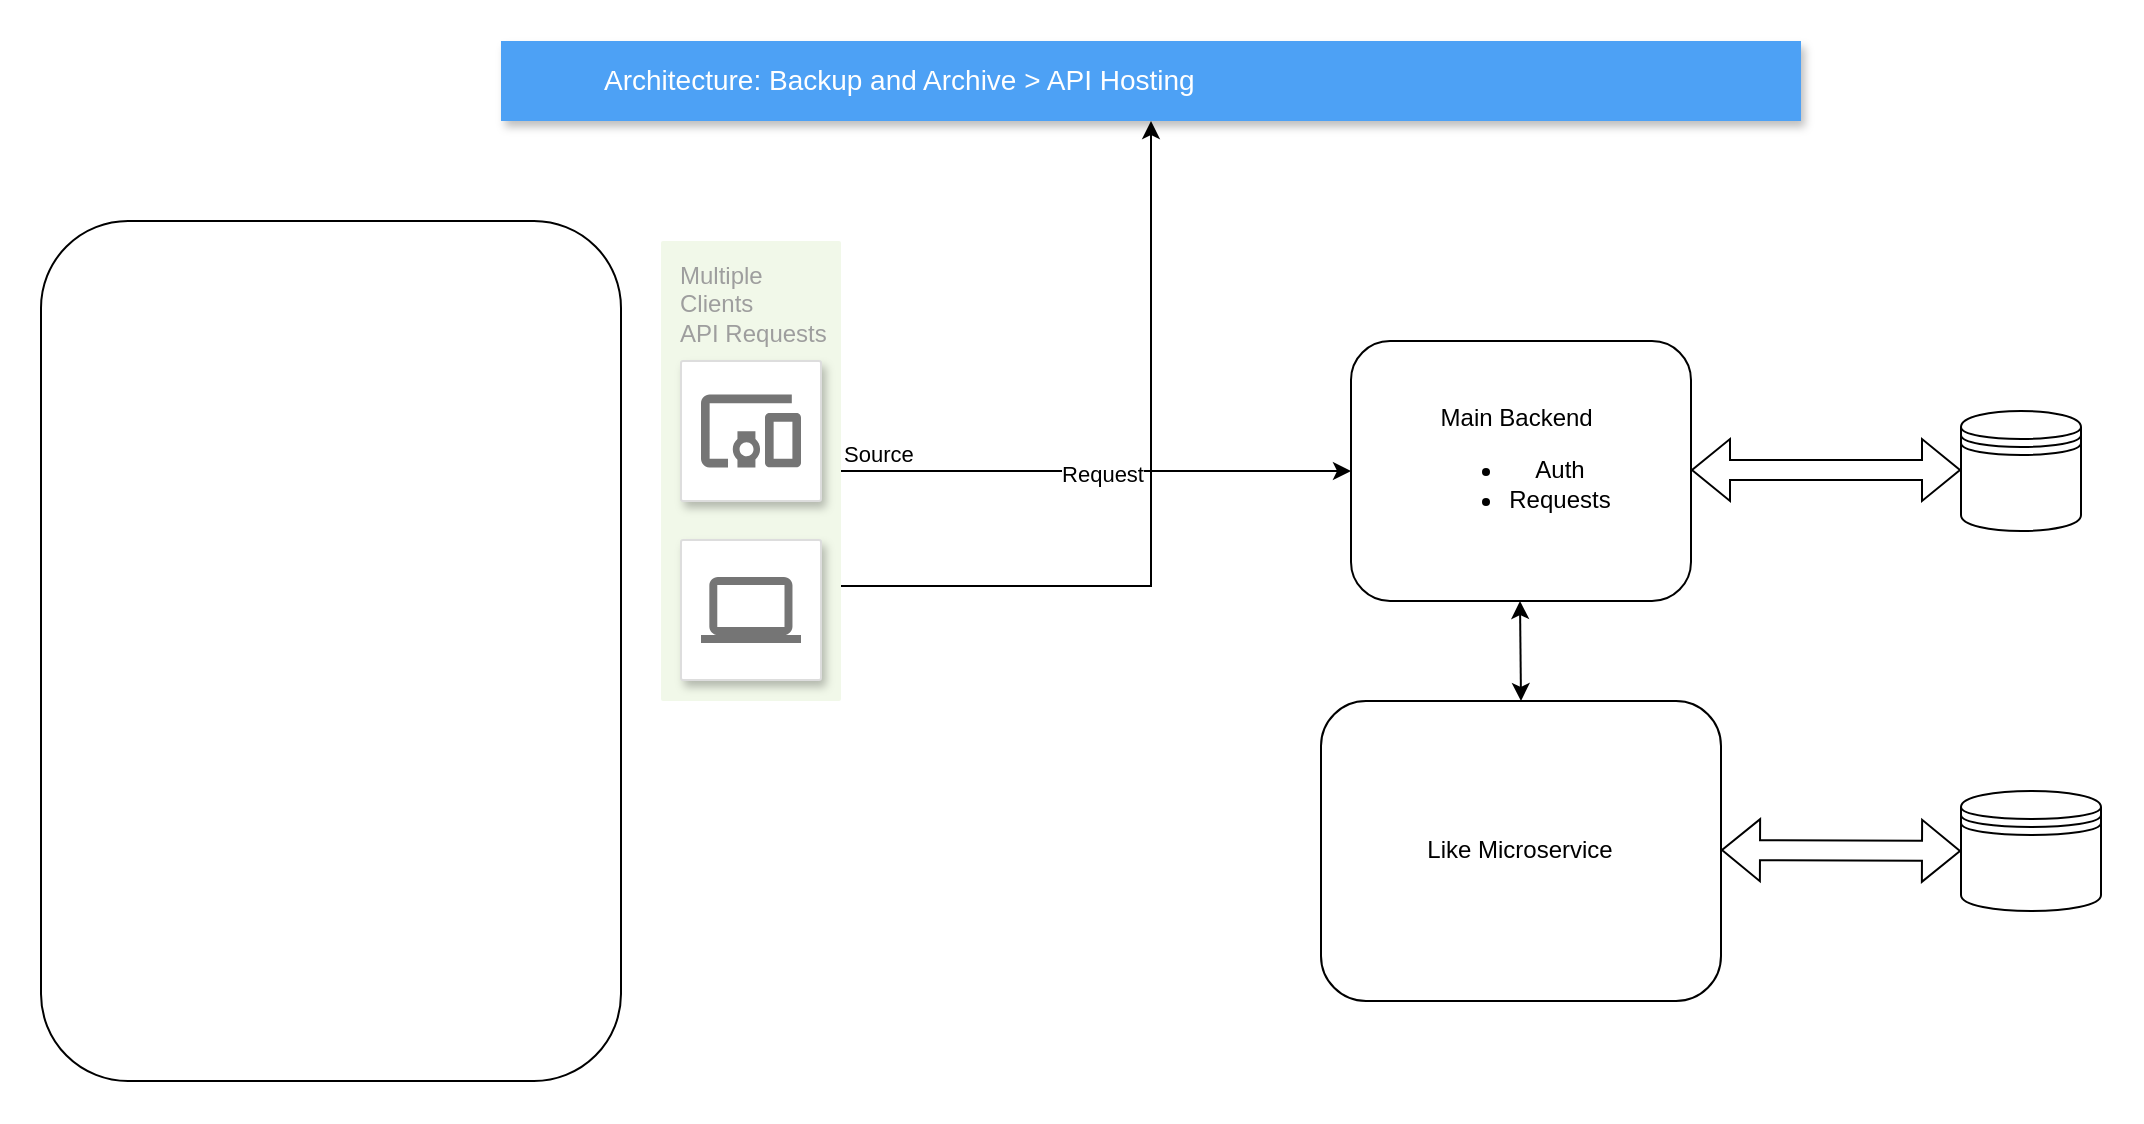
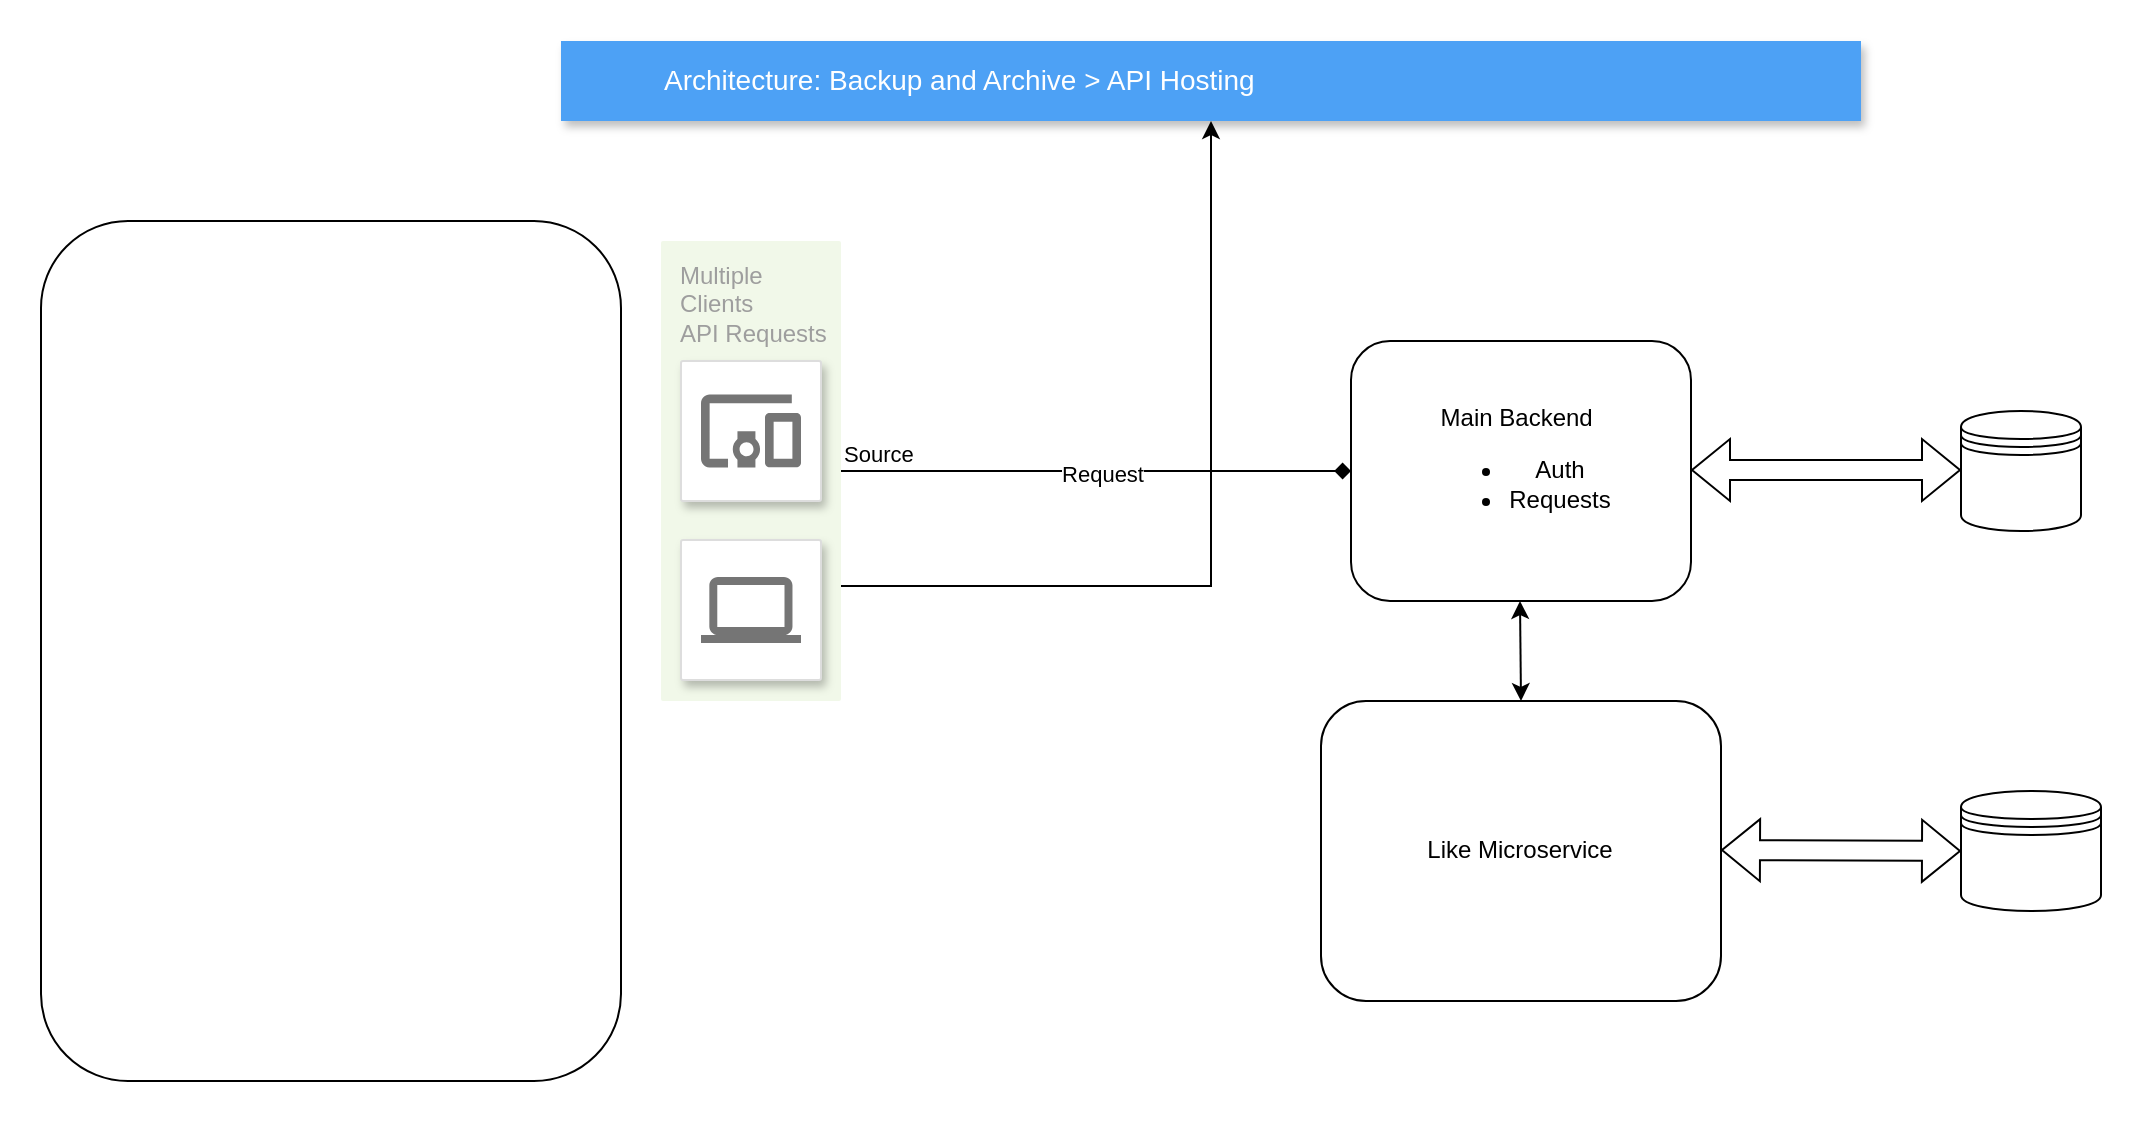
(1151, 81) -> (1211, 81)
(1335, 471) -> (1334, 471)
